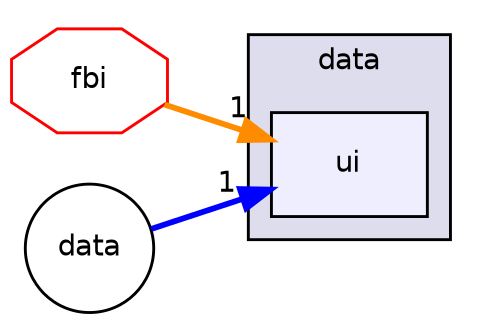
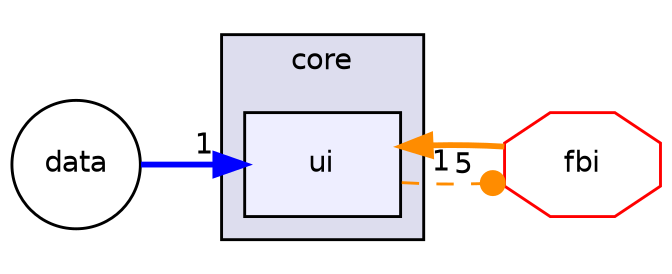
(349, 62) -> (323, 62)
none -> (441, 184)
